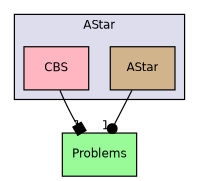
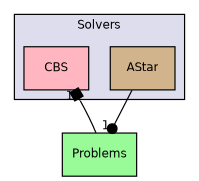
(99, 26) -> (99, 26)
(68, 107) -> (89, 117)
